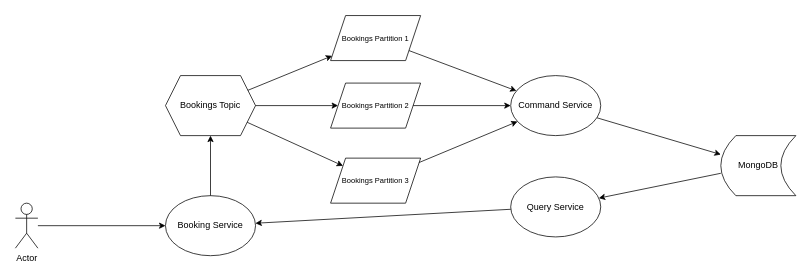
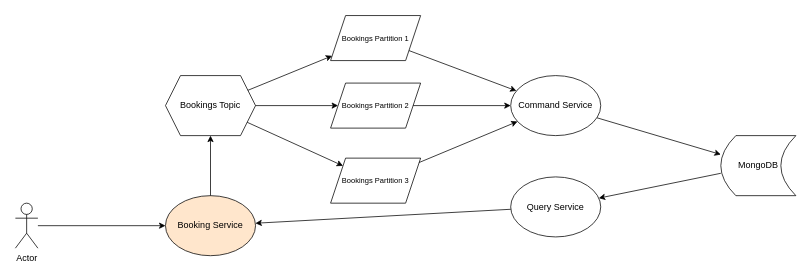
(210, 225) -> (210, 225)
